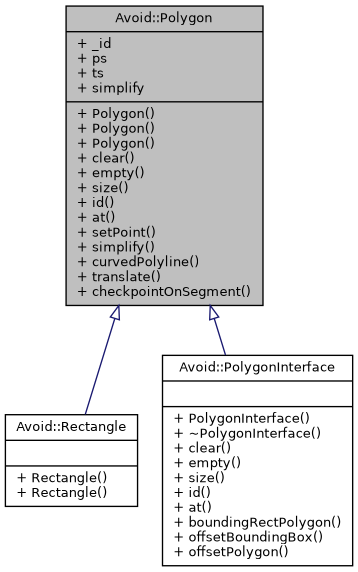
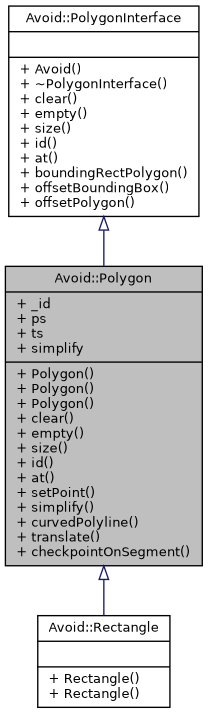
(220, 337) -> (104, 248)
(242, 419) -> (51, 69)
